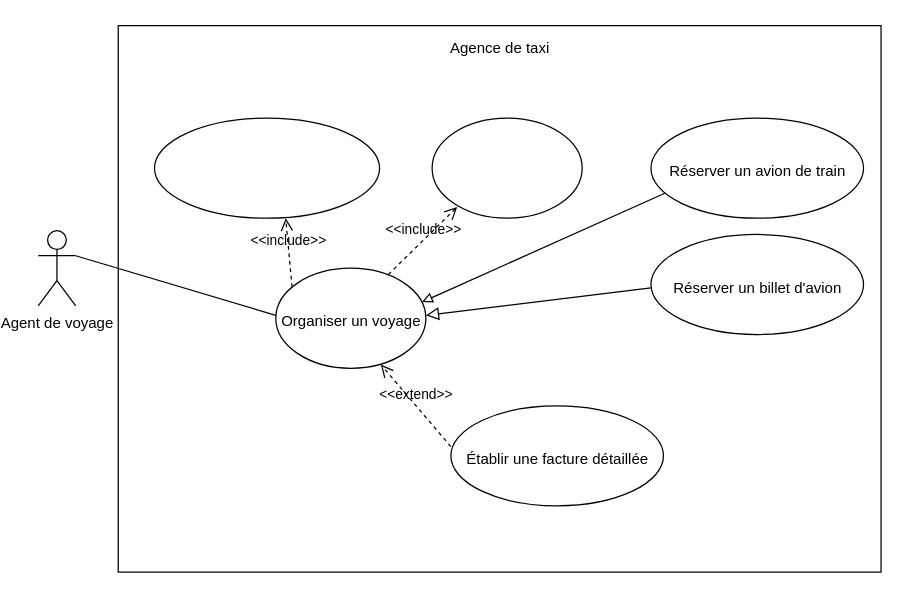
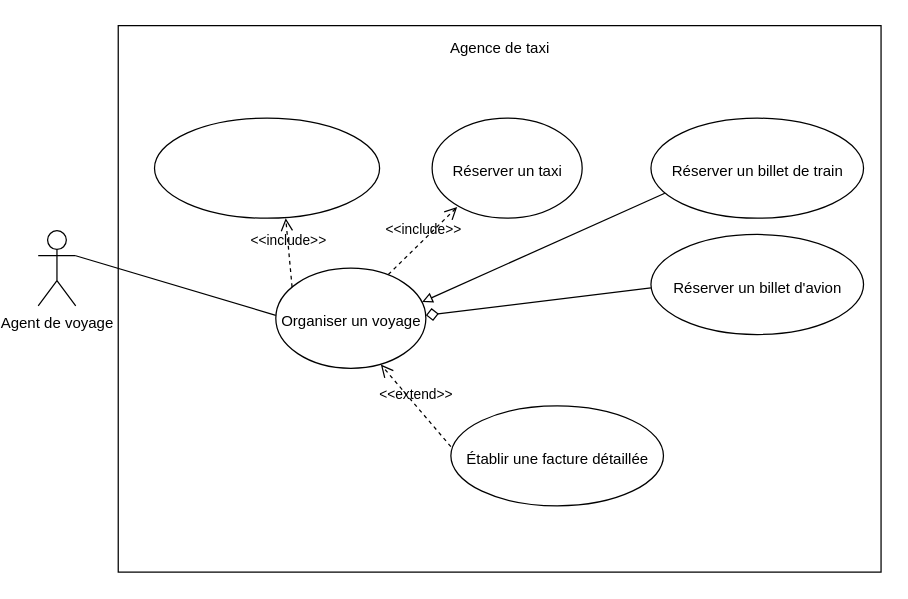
none -> (507, 171)
(758, 172) -> (758, 172)
(439, 314) -> (439, 314)
